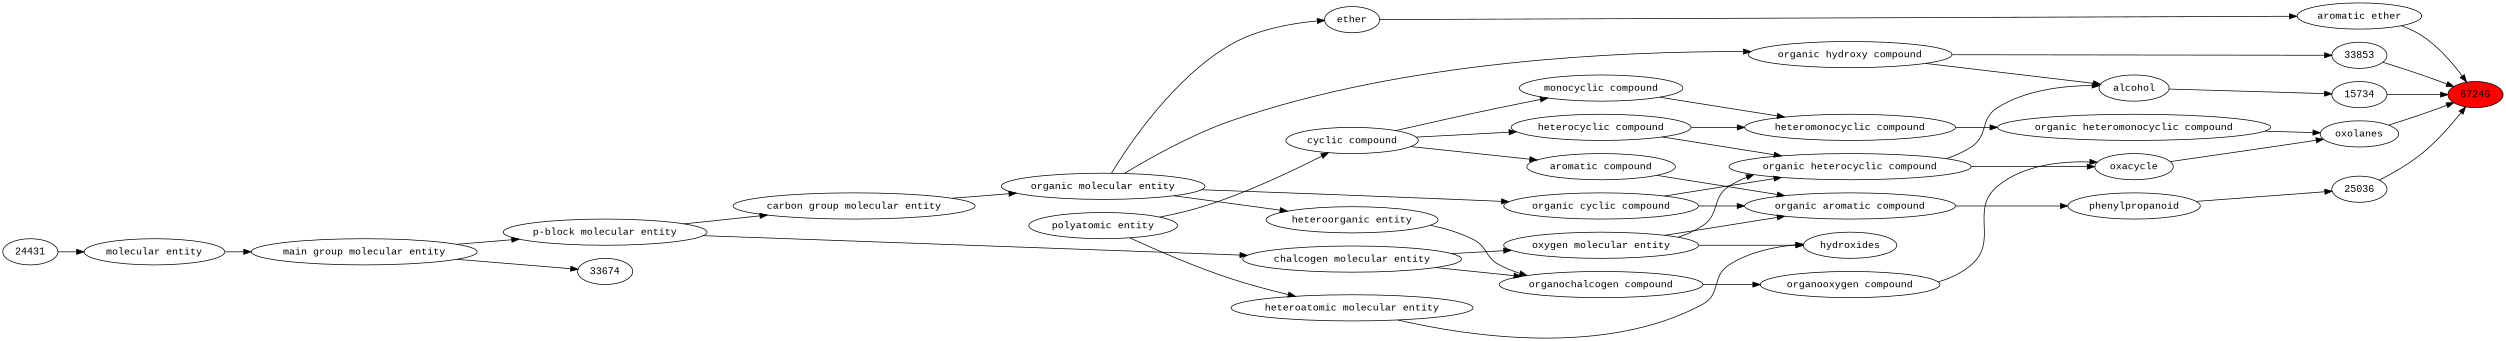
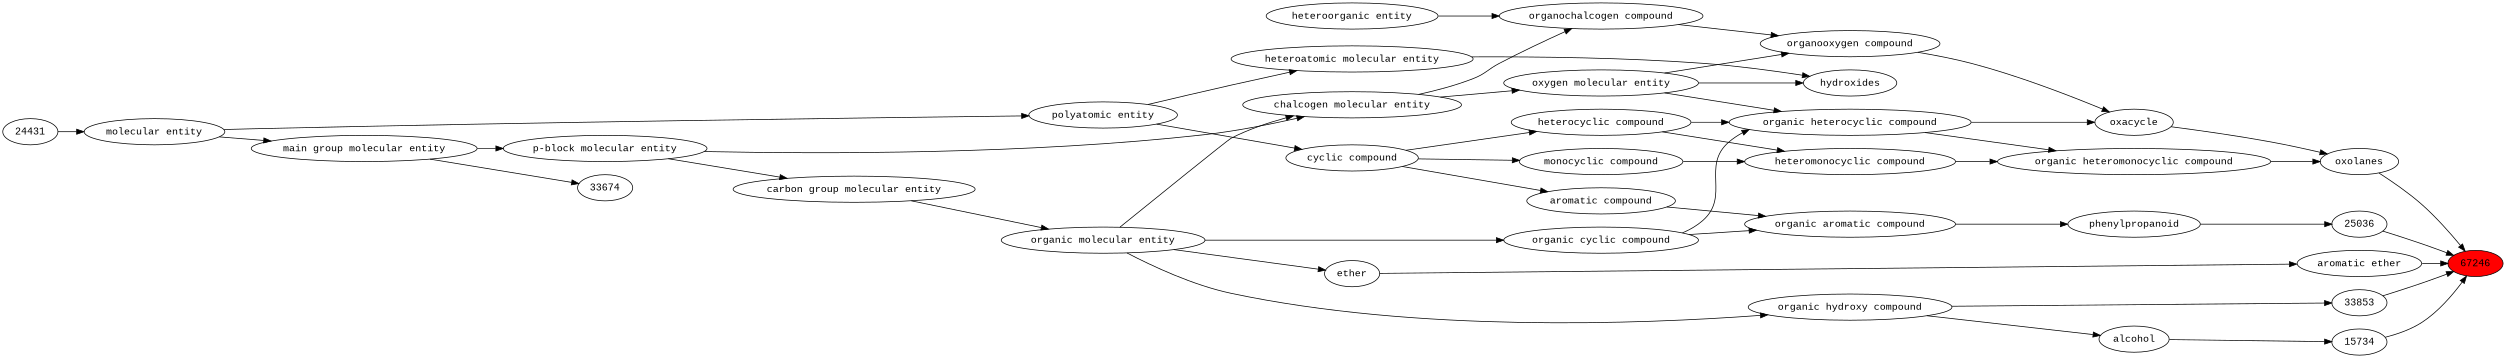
(2007, 102) -> (1987, 141)
none -> (623, 122)
(1227, 203) -> (1198, 164)
(1721, 226) -> (1738, 61)
